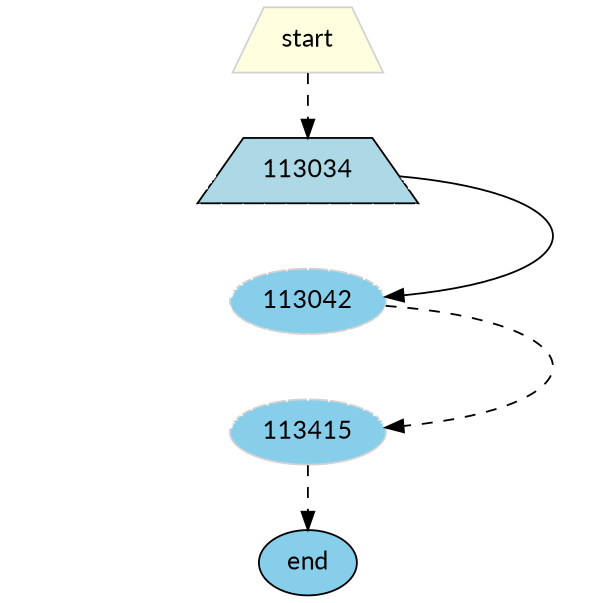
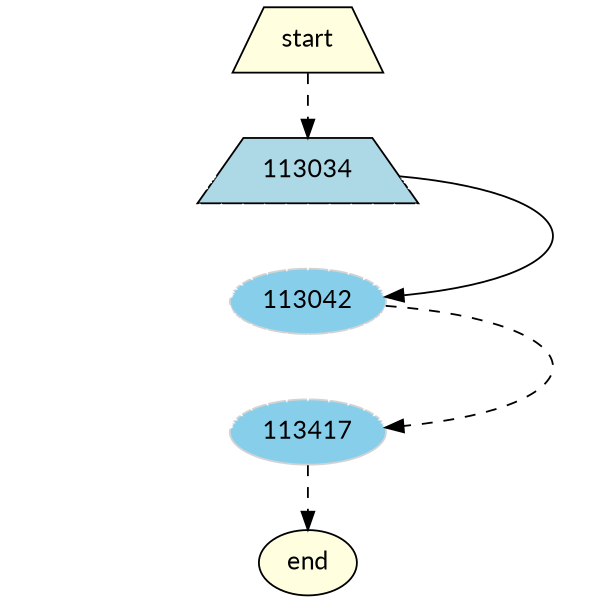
(308, 40) -> (308, 40)
(308, 432) -> (308, 432)
(308, 563) -> (308, 563)
